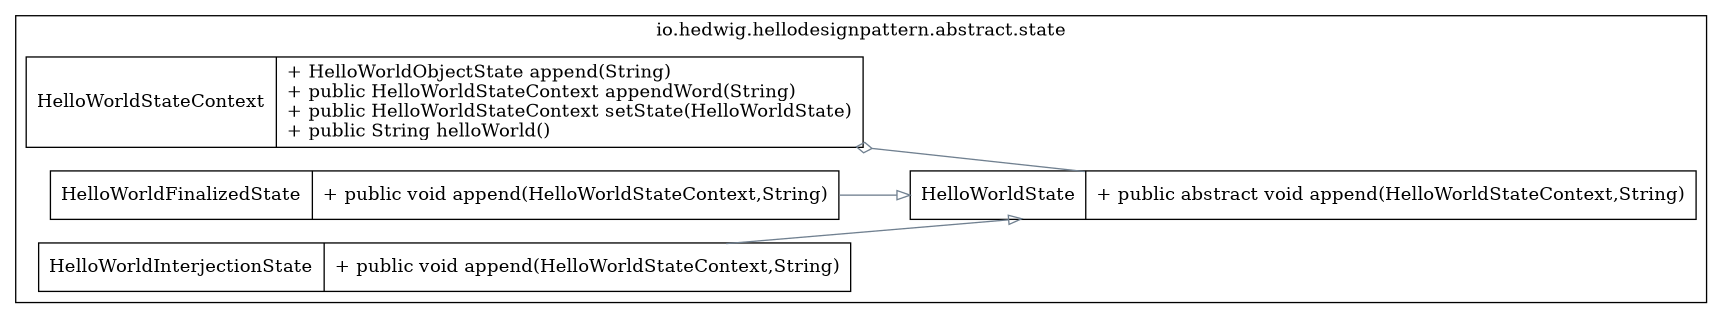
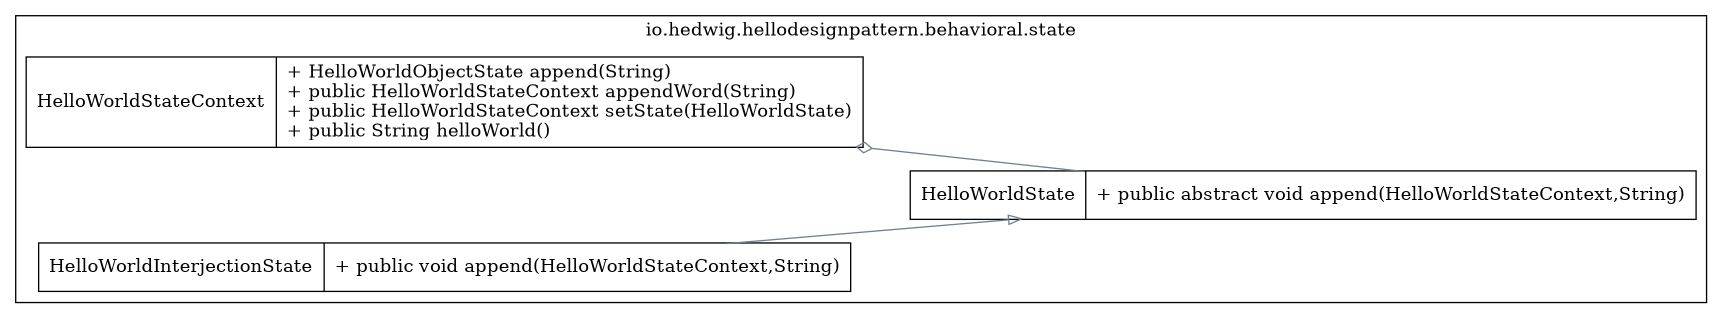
(861, 31) -> (861, 31)
(445, 195) -> none
